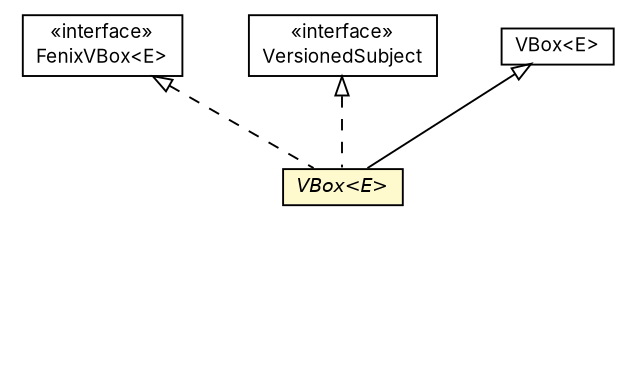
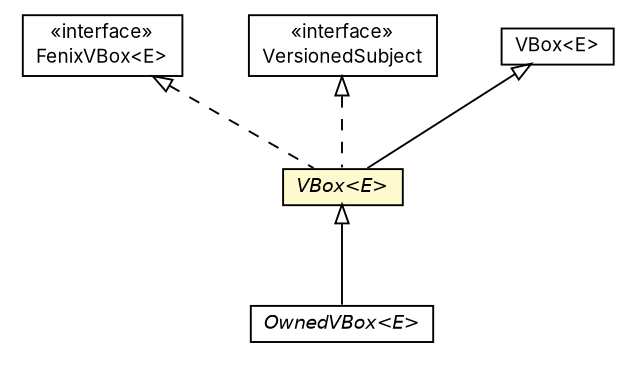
none -> (342, 323)
